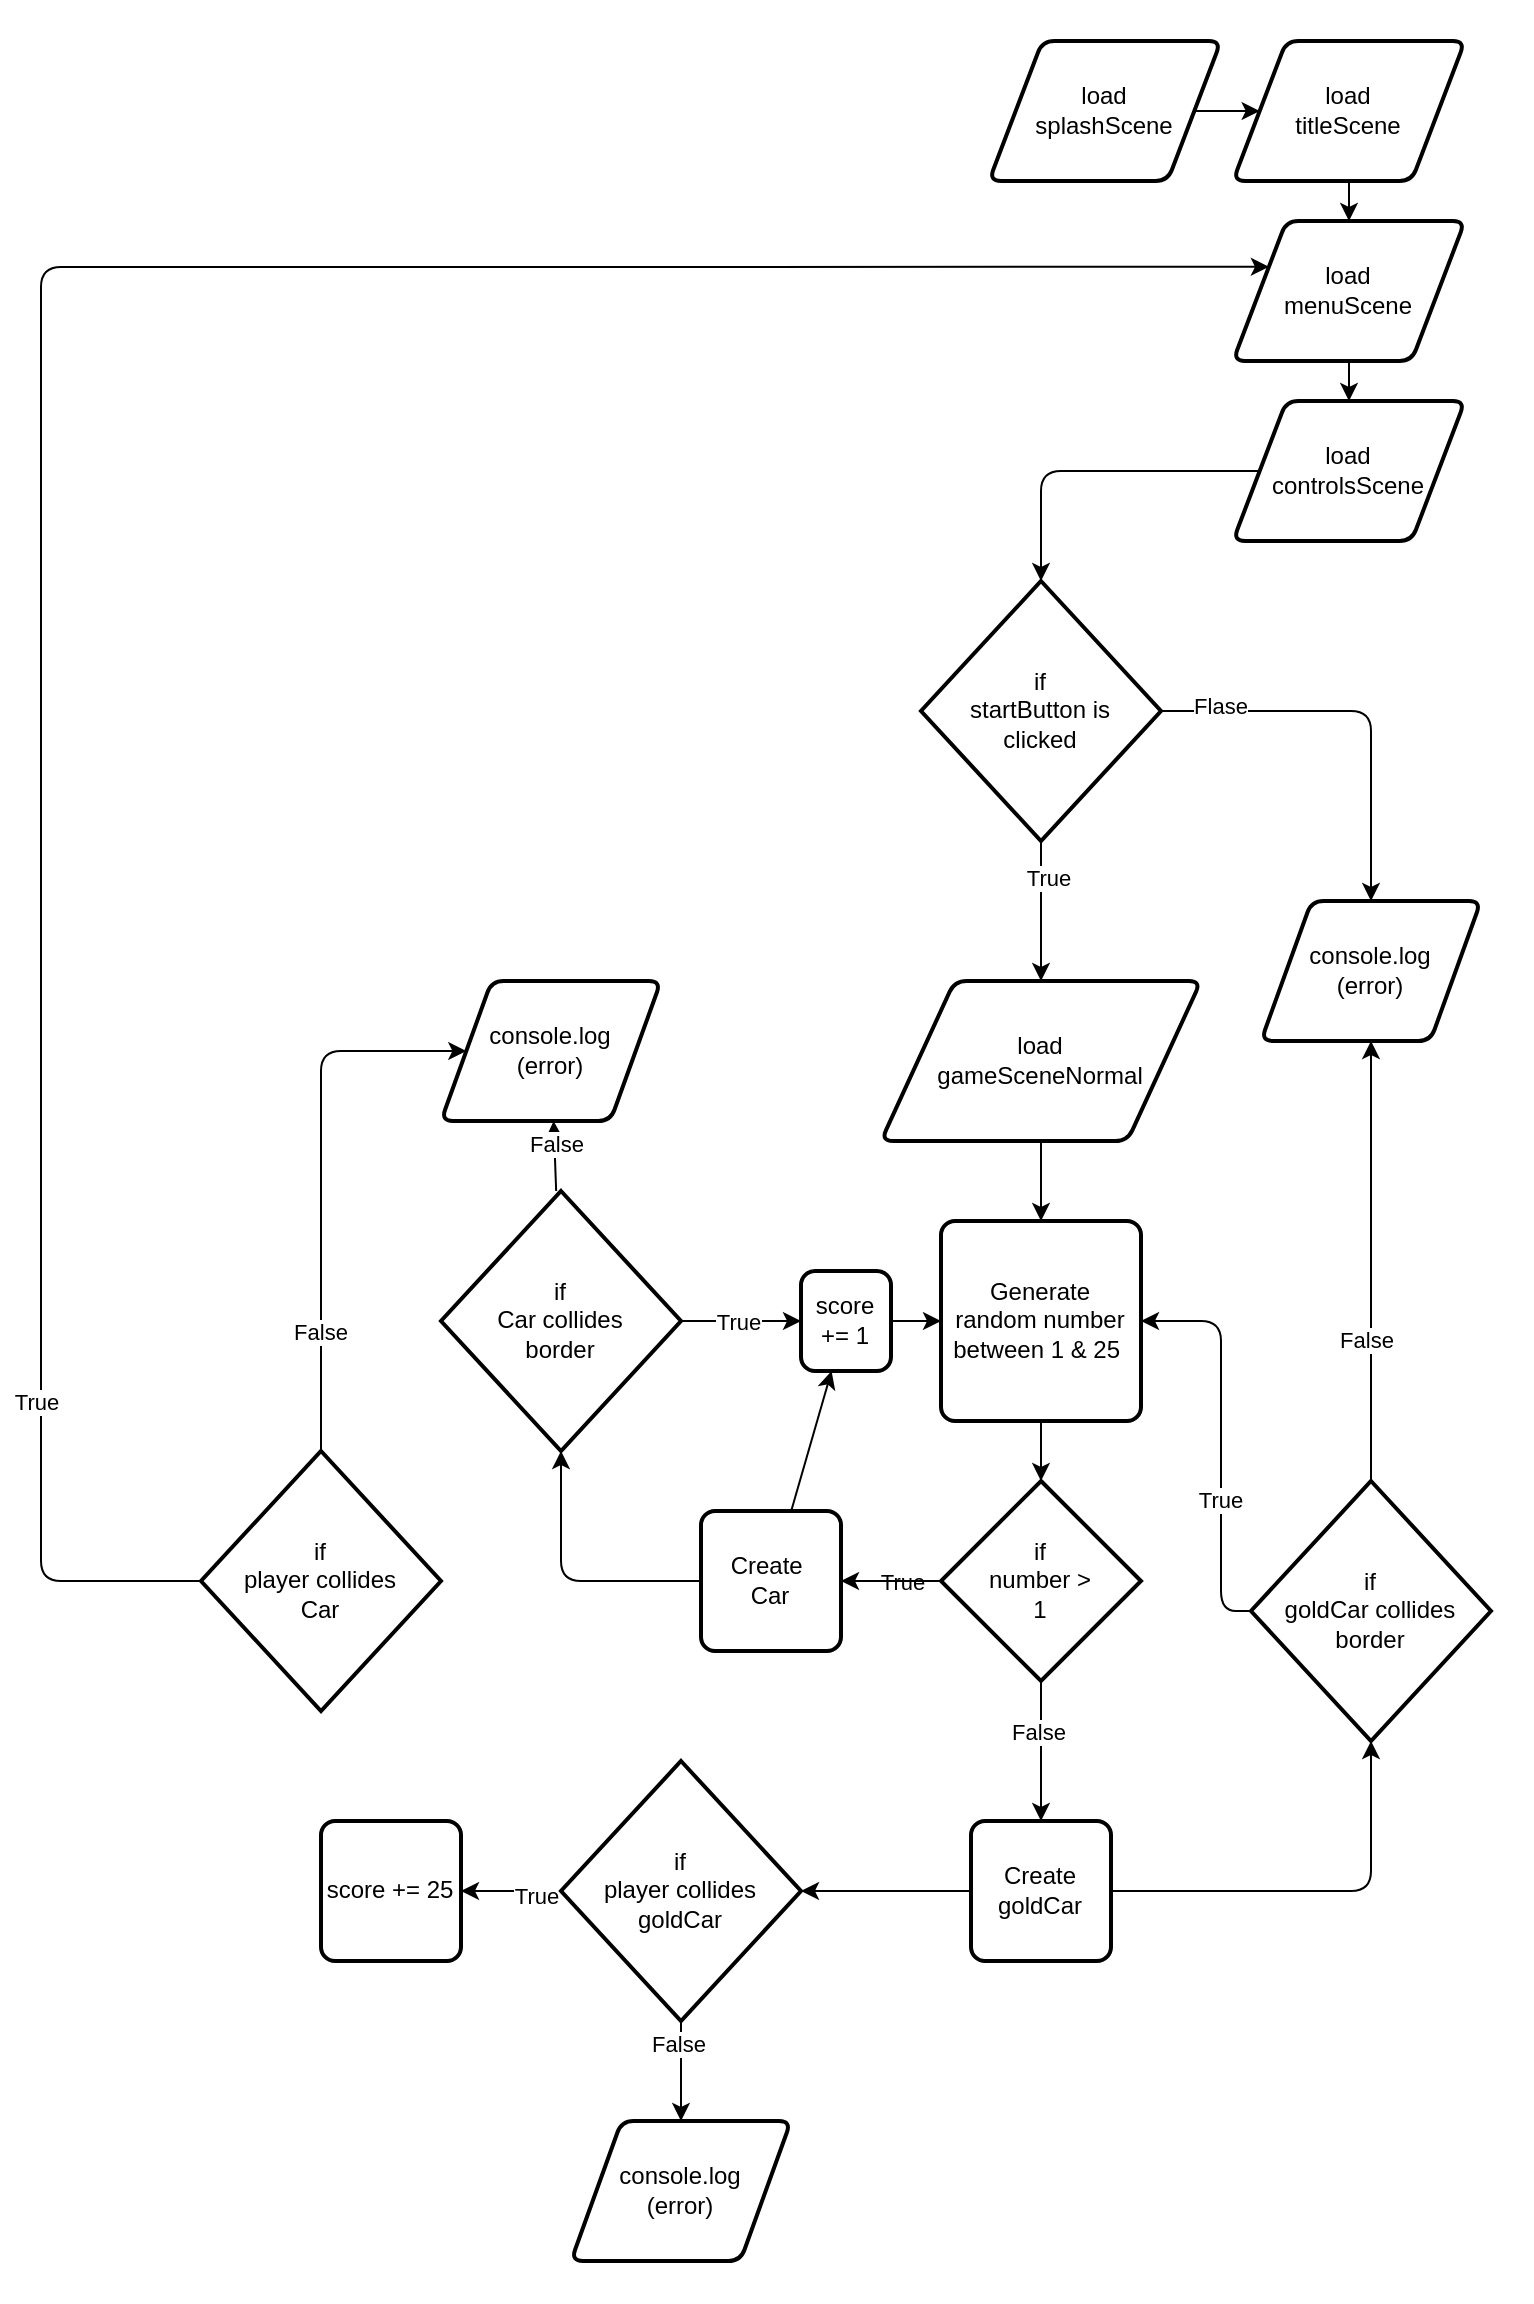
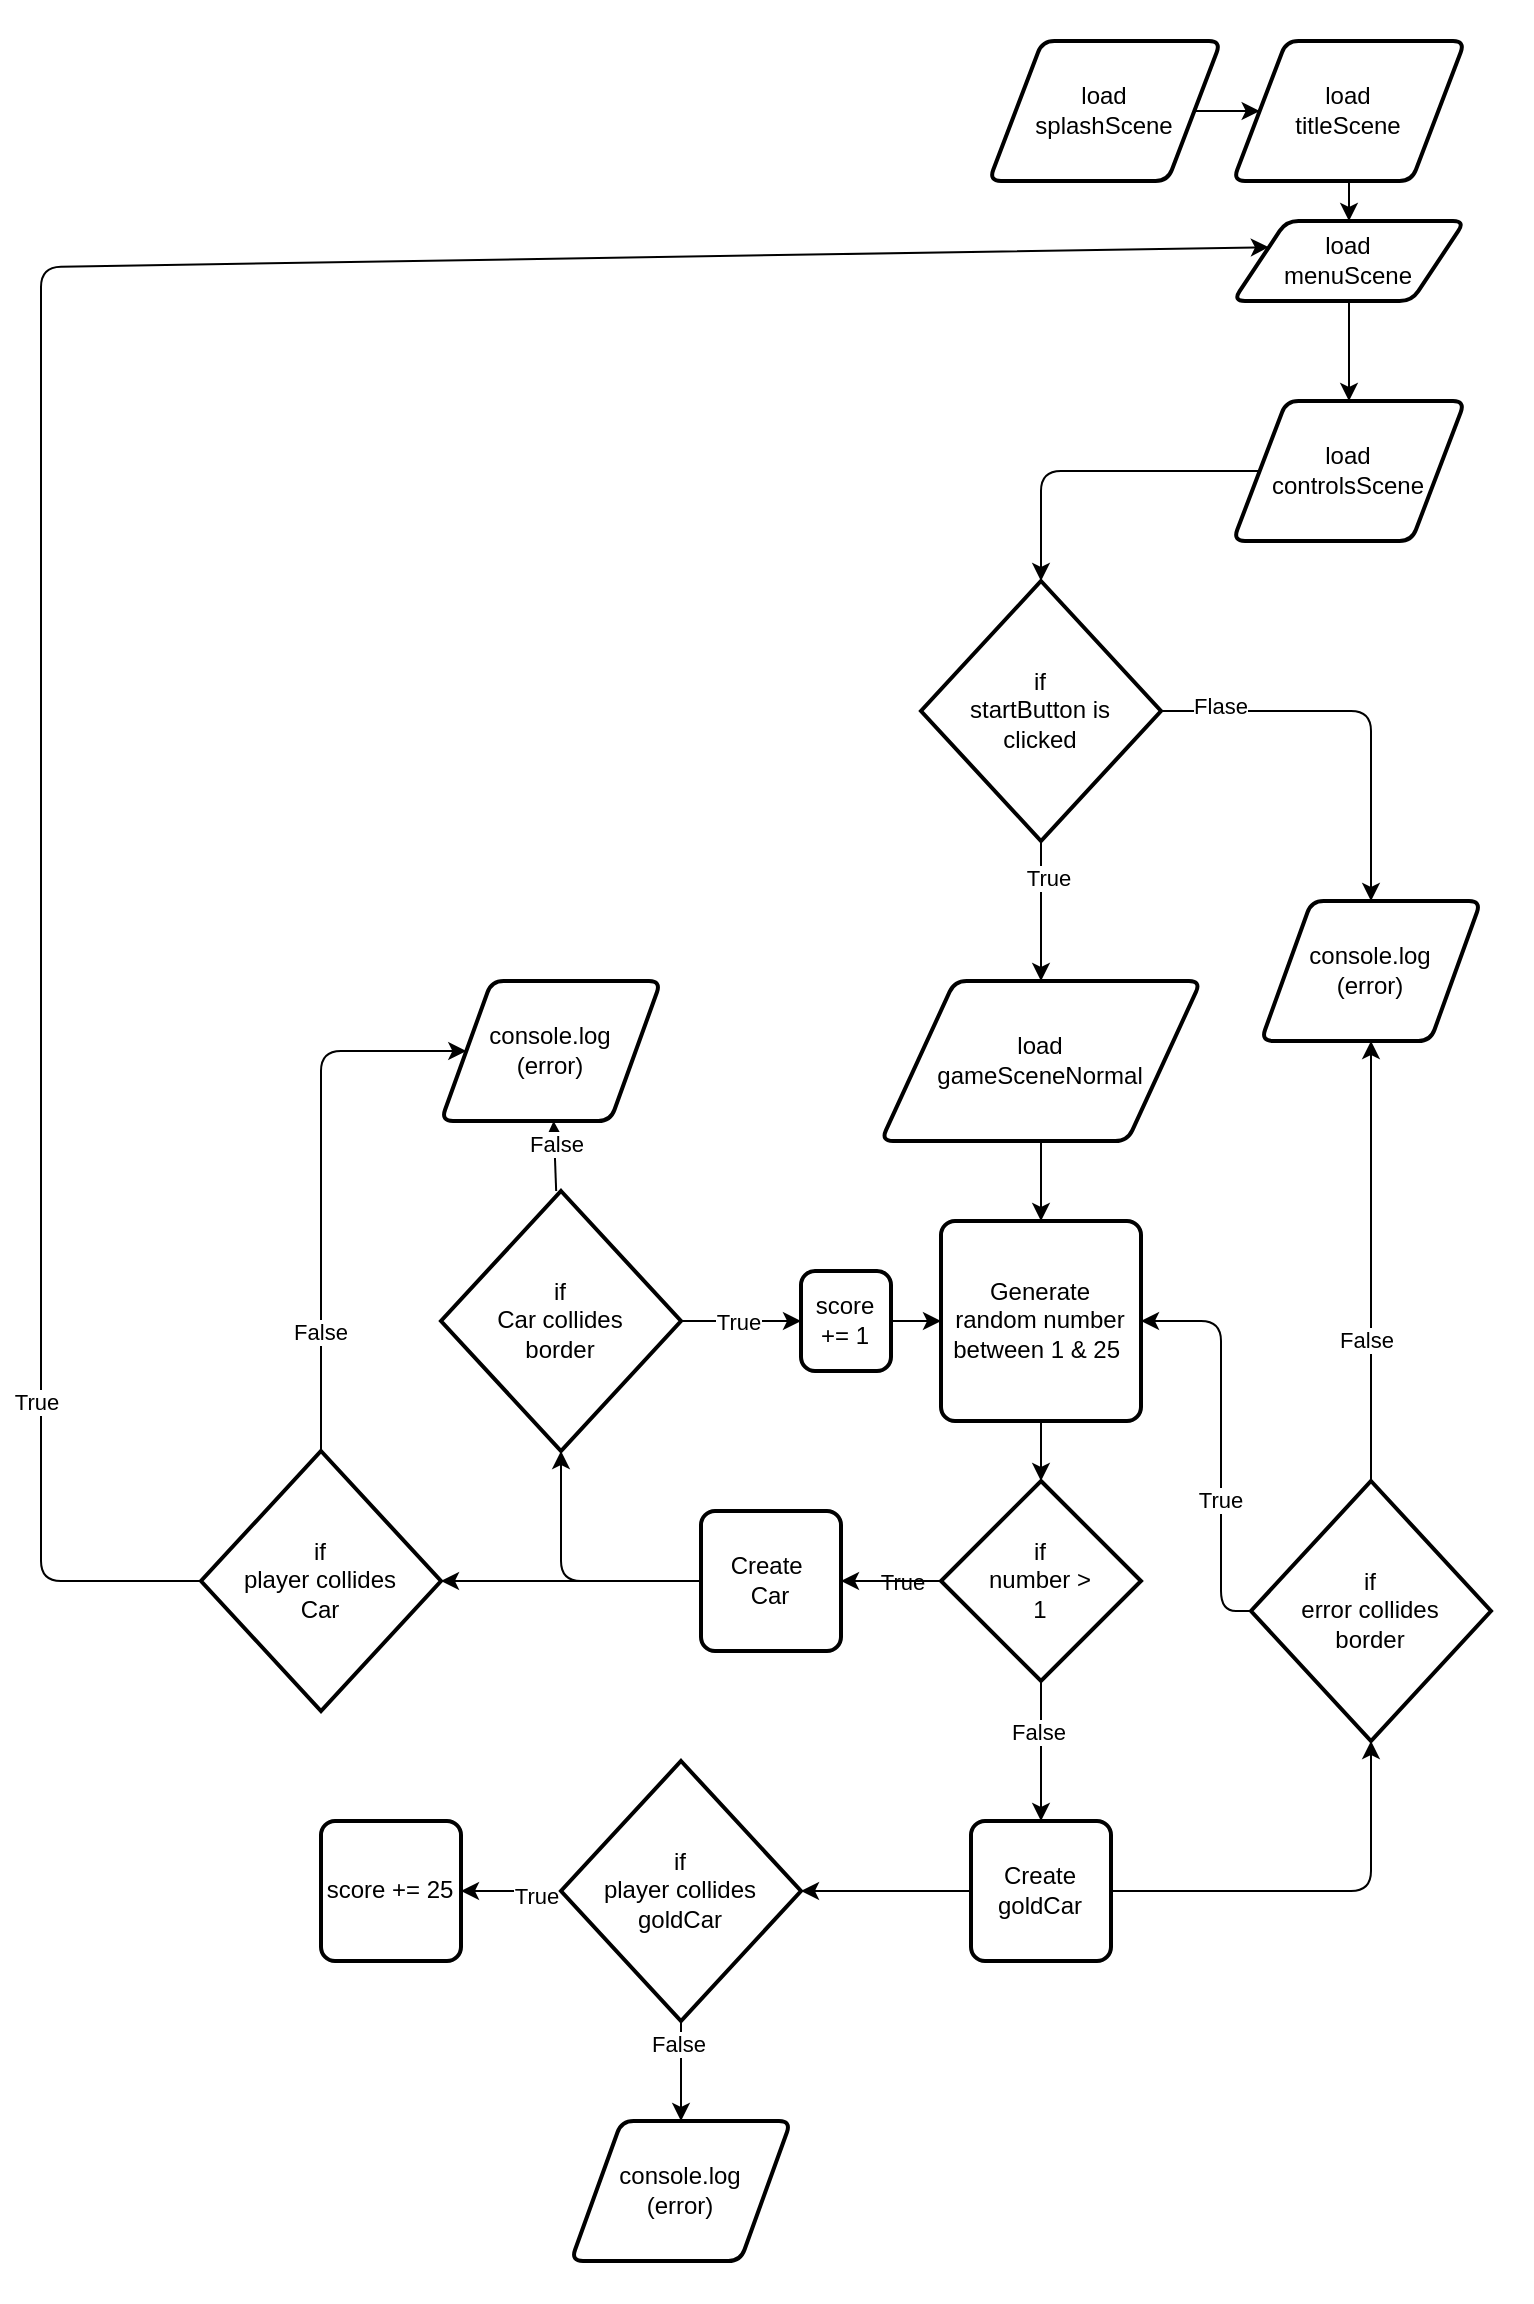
(1349, 291) -> (1349, 261)
(810, 1447) -> (511, 1581)
(1371, 1611) -> (1371, 1611)
